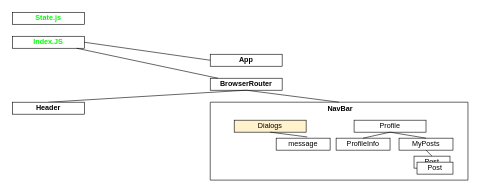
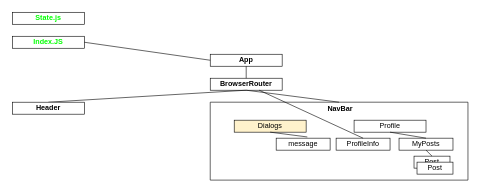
(148, 64) -> (246, 72)
(376, 135) -> (315, 116)
